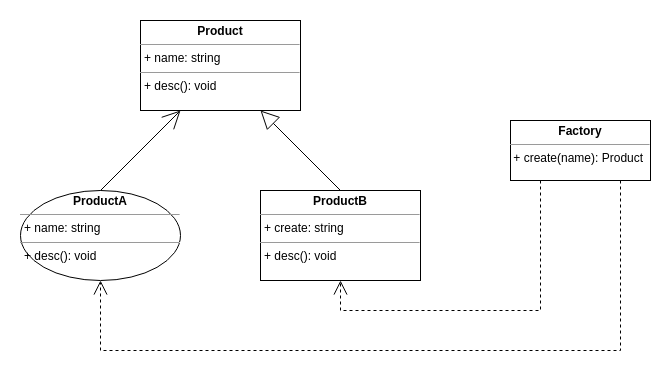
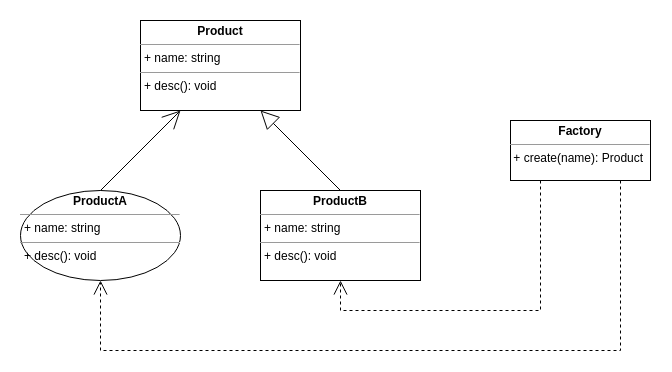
(308, 212) -> (301, 212)
